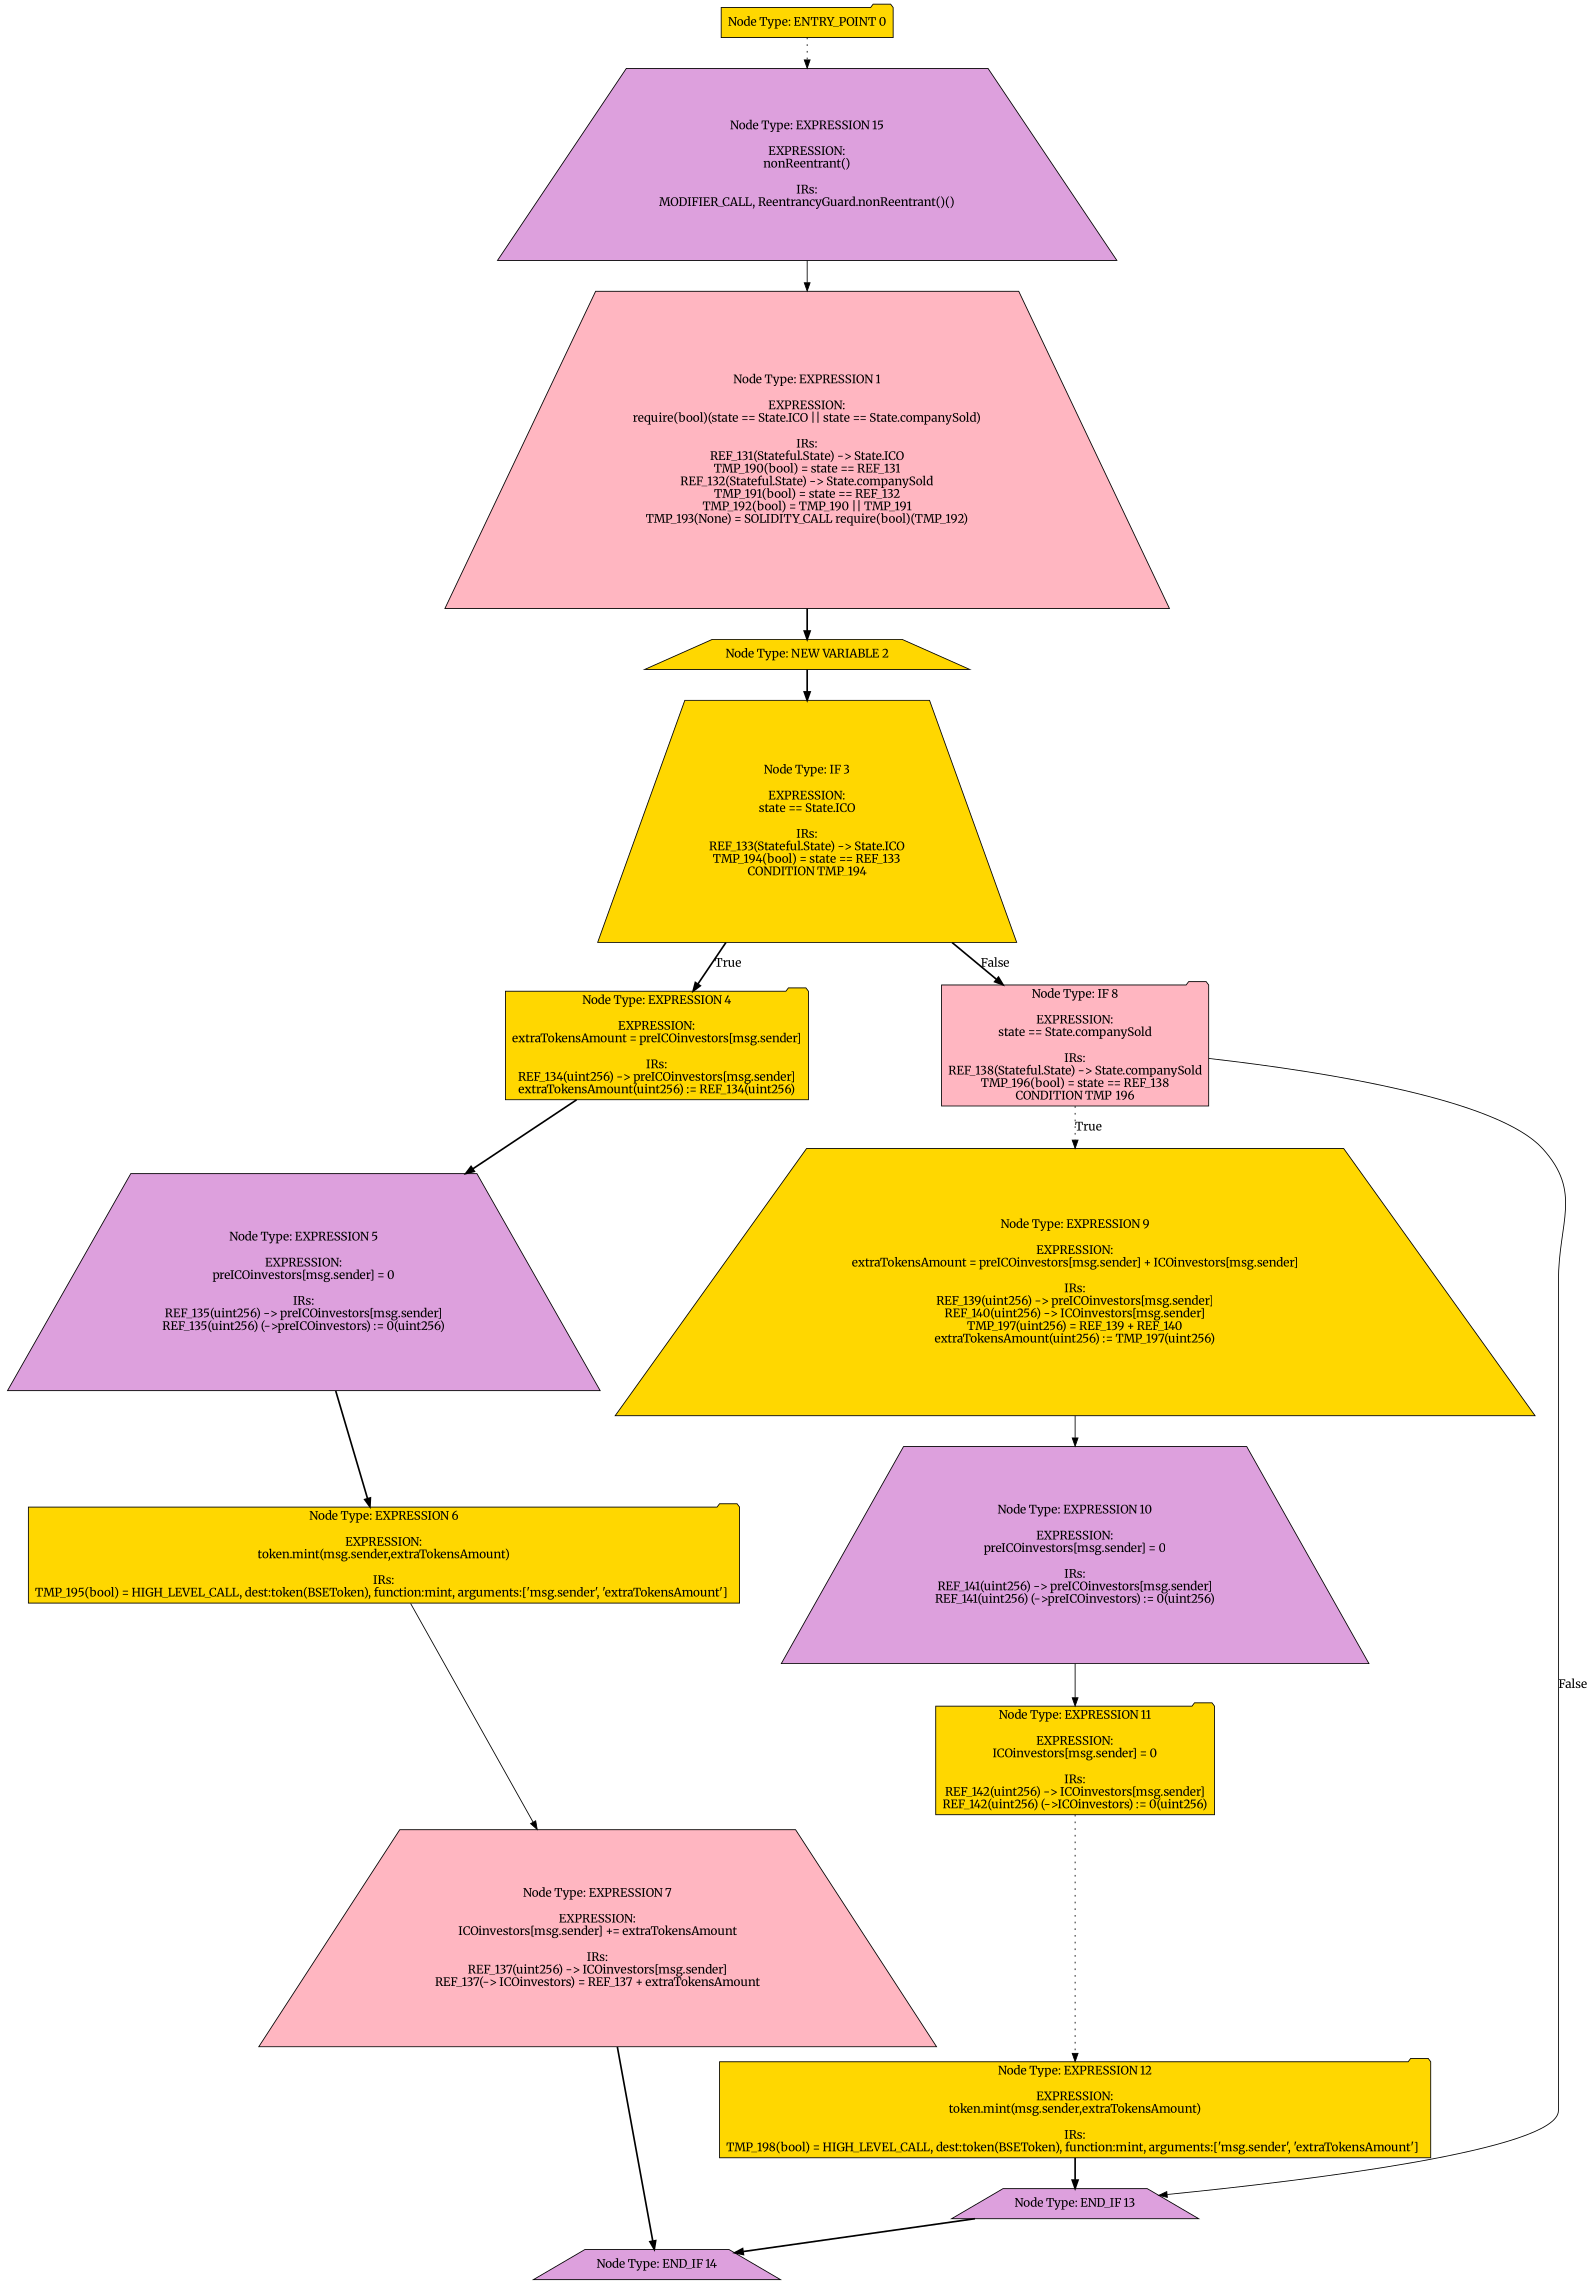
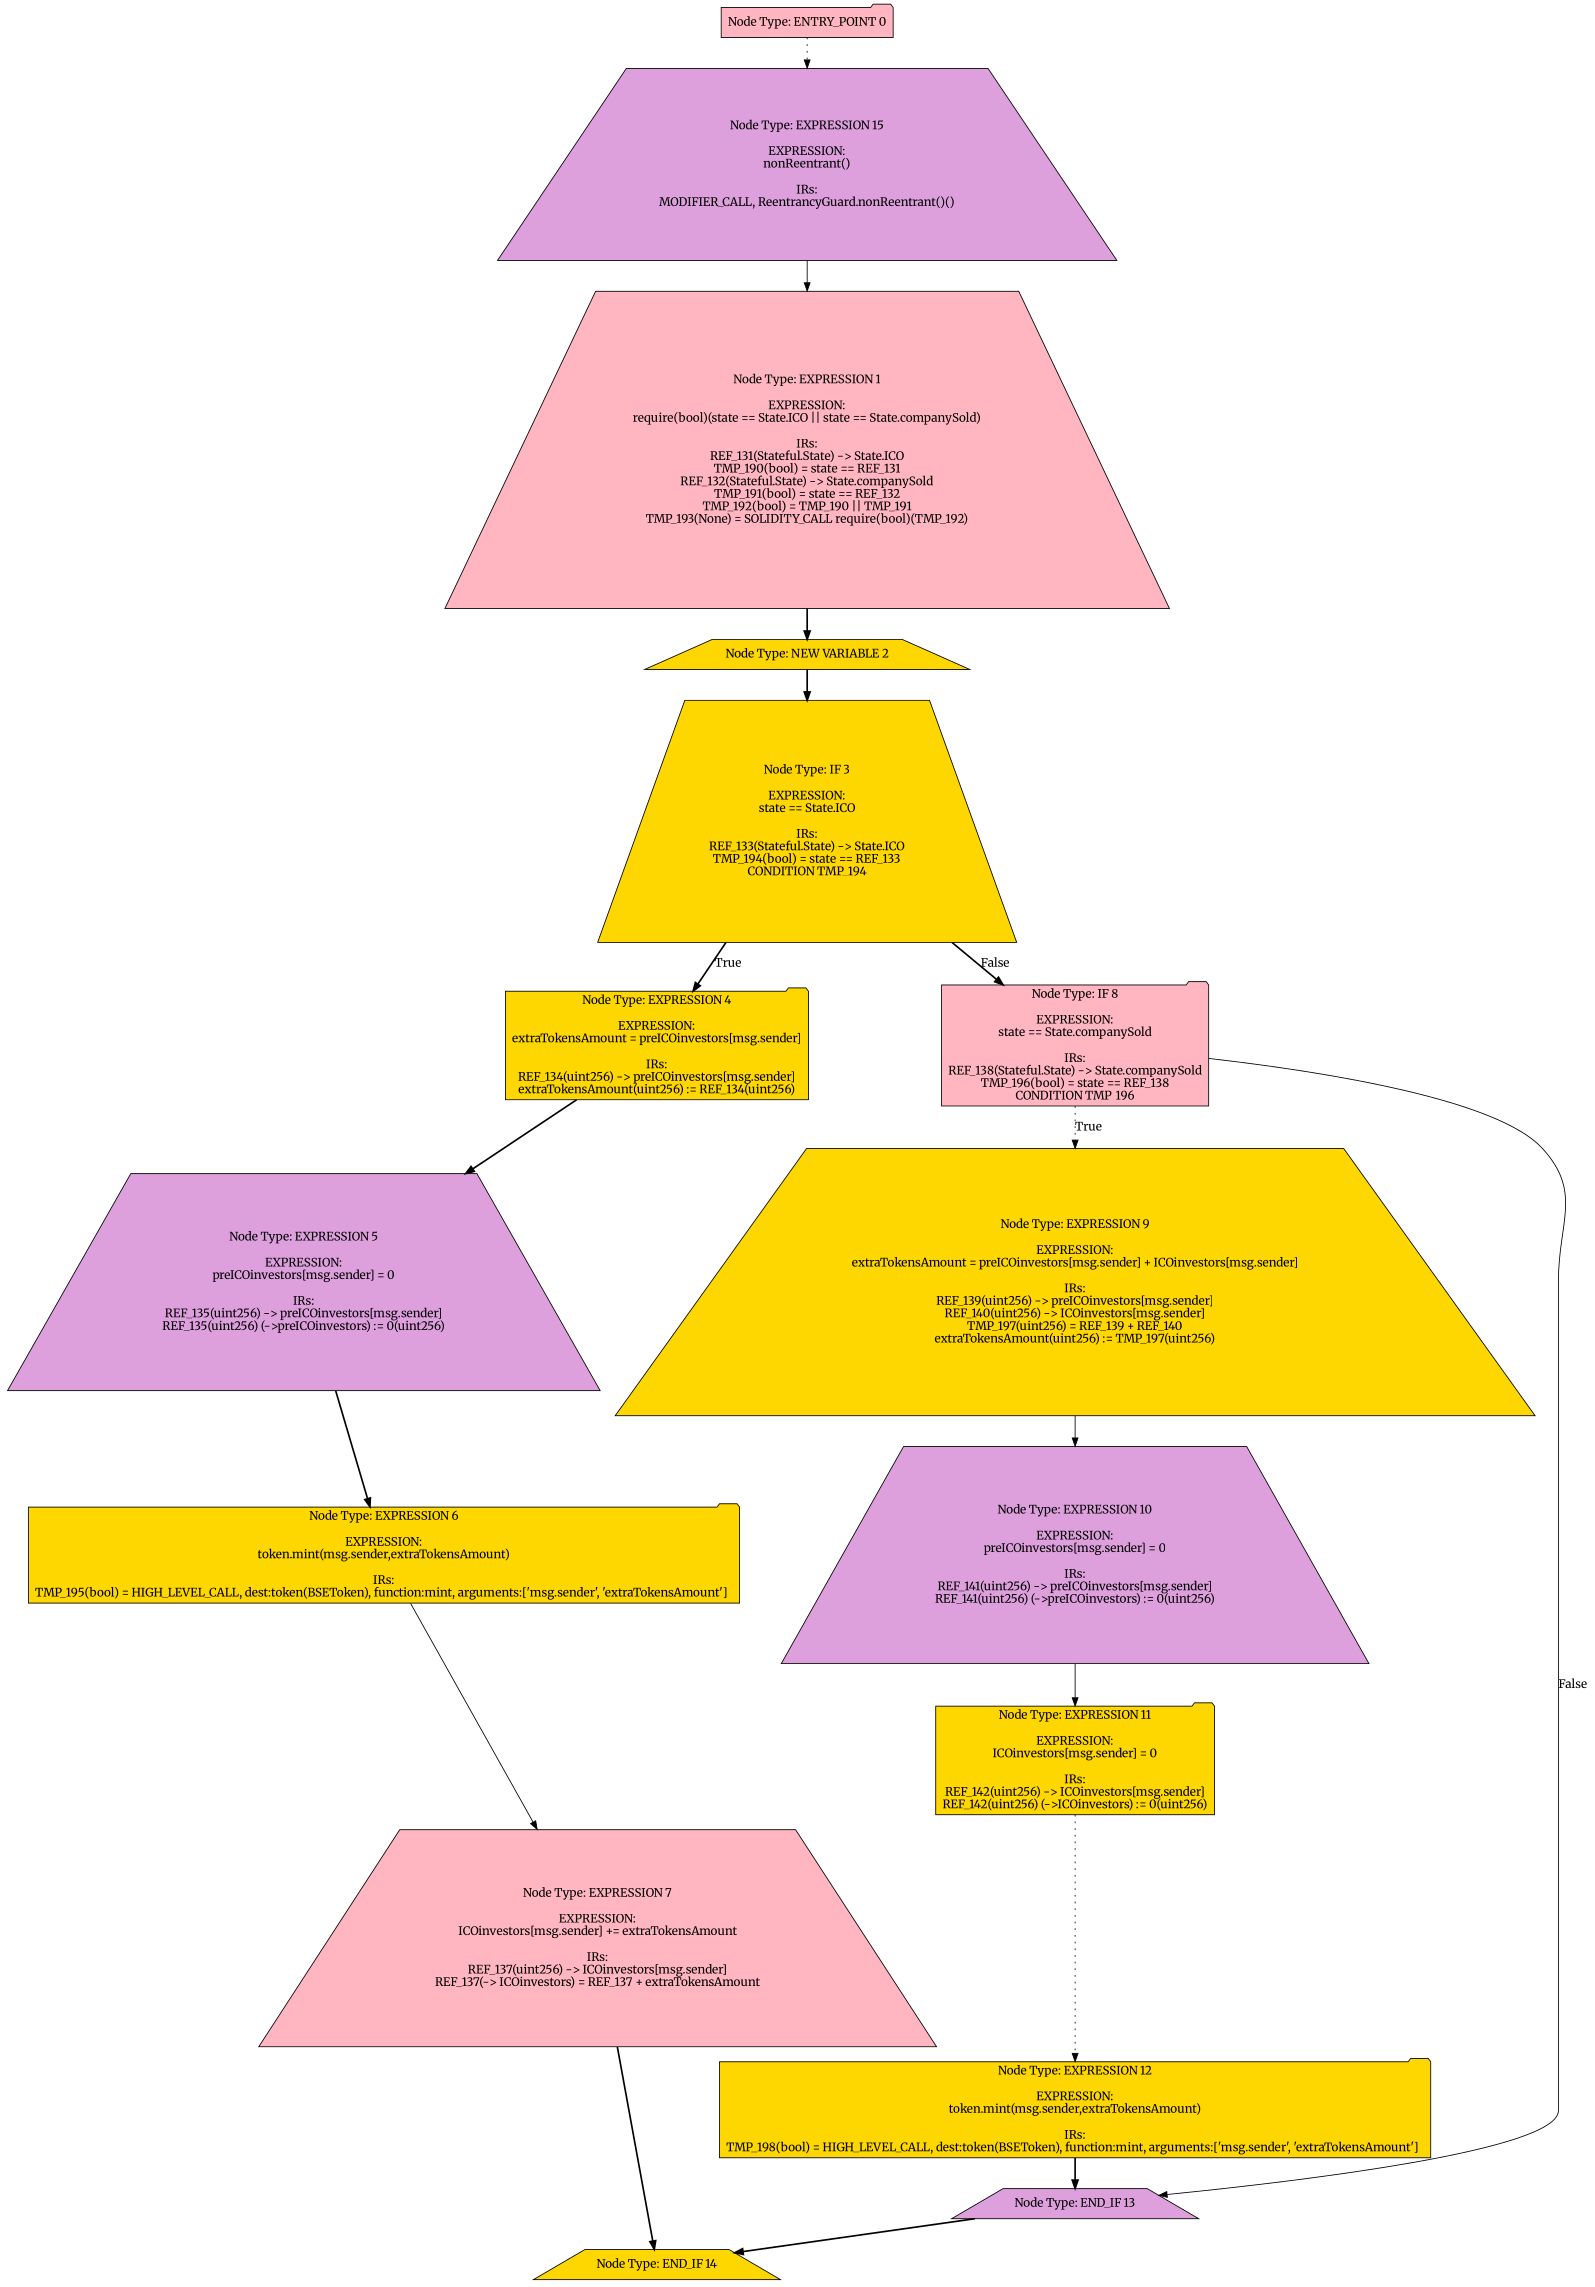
(807, 23) -> (807, 23)
(657, 2265) -> (657, 2265)
